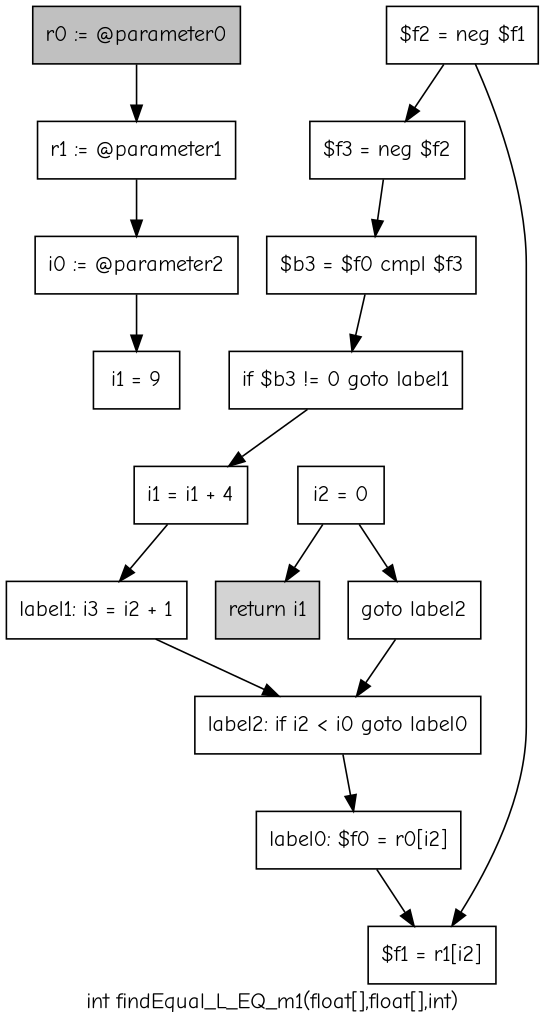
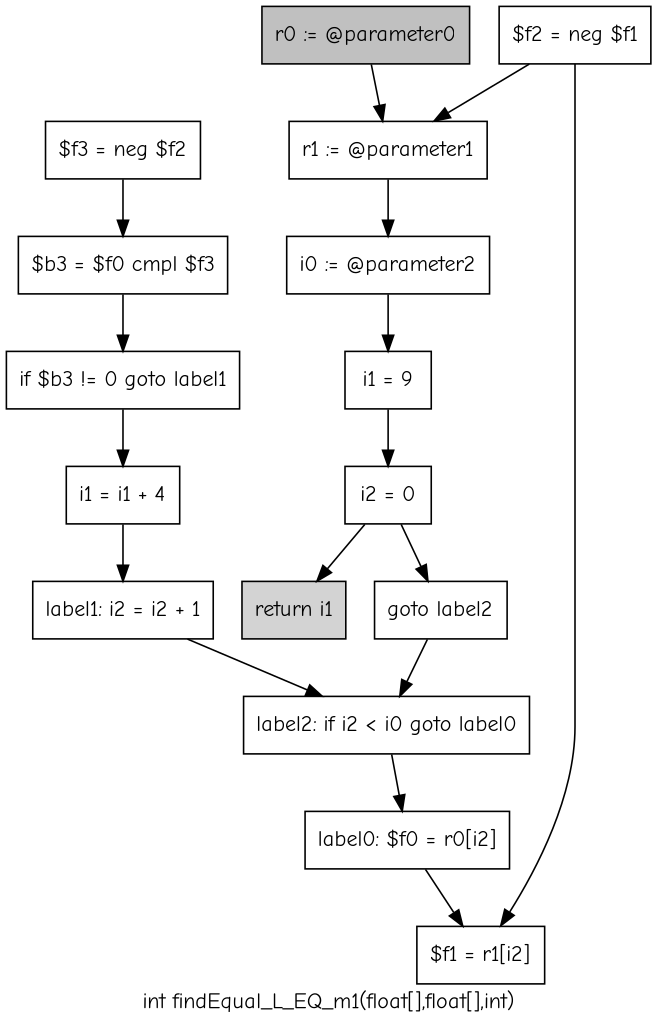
(429, 86) -> (489, 88)
none -> (388, 430)
(97, 610) -> (123, 610)
